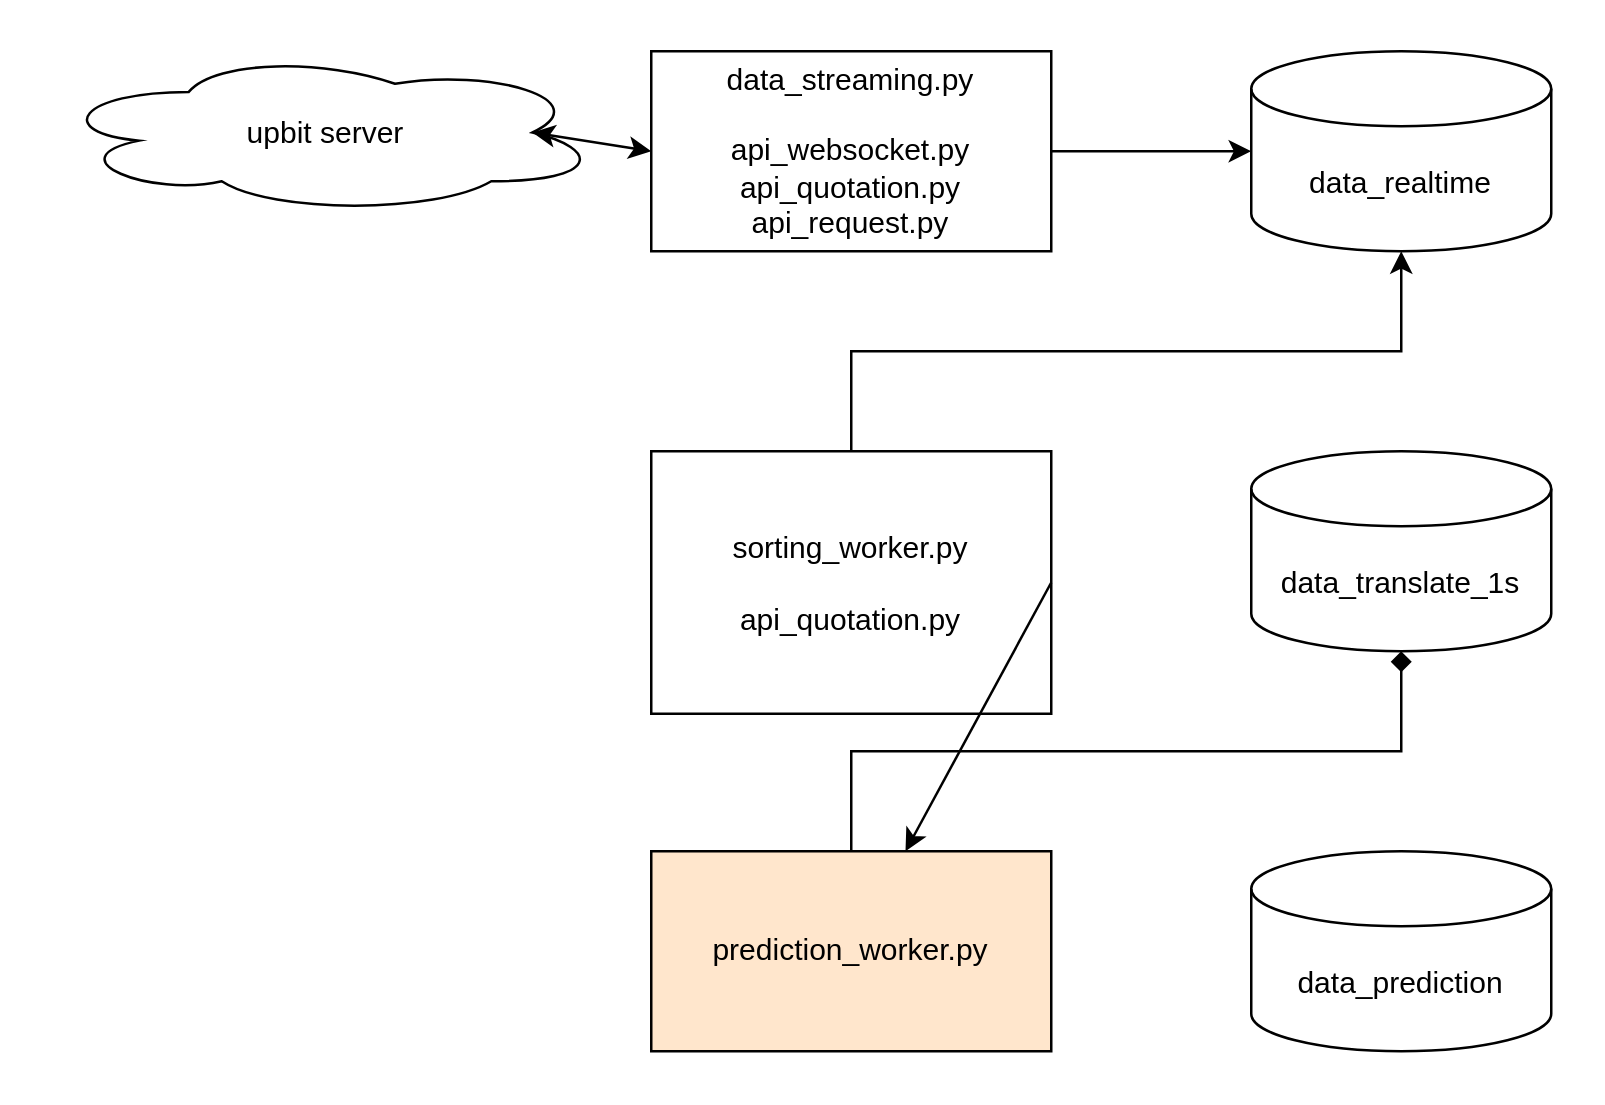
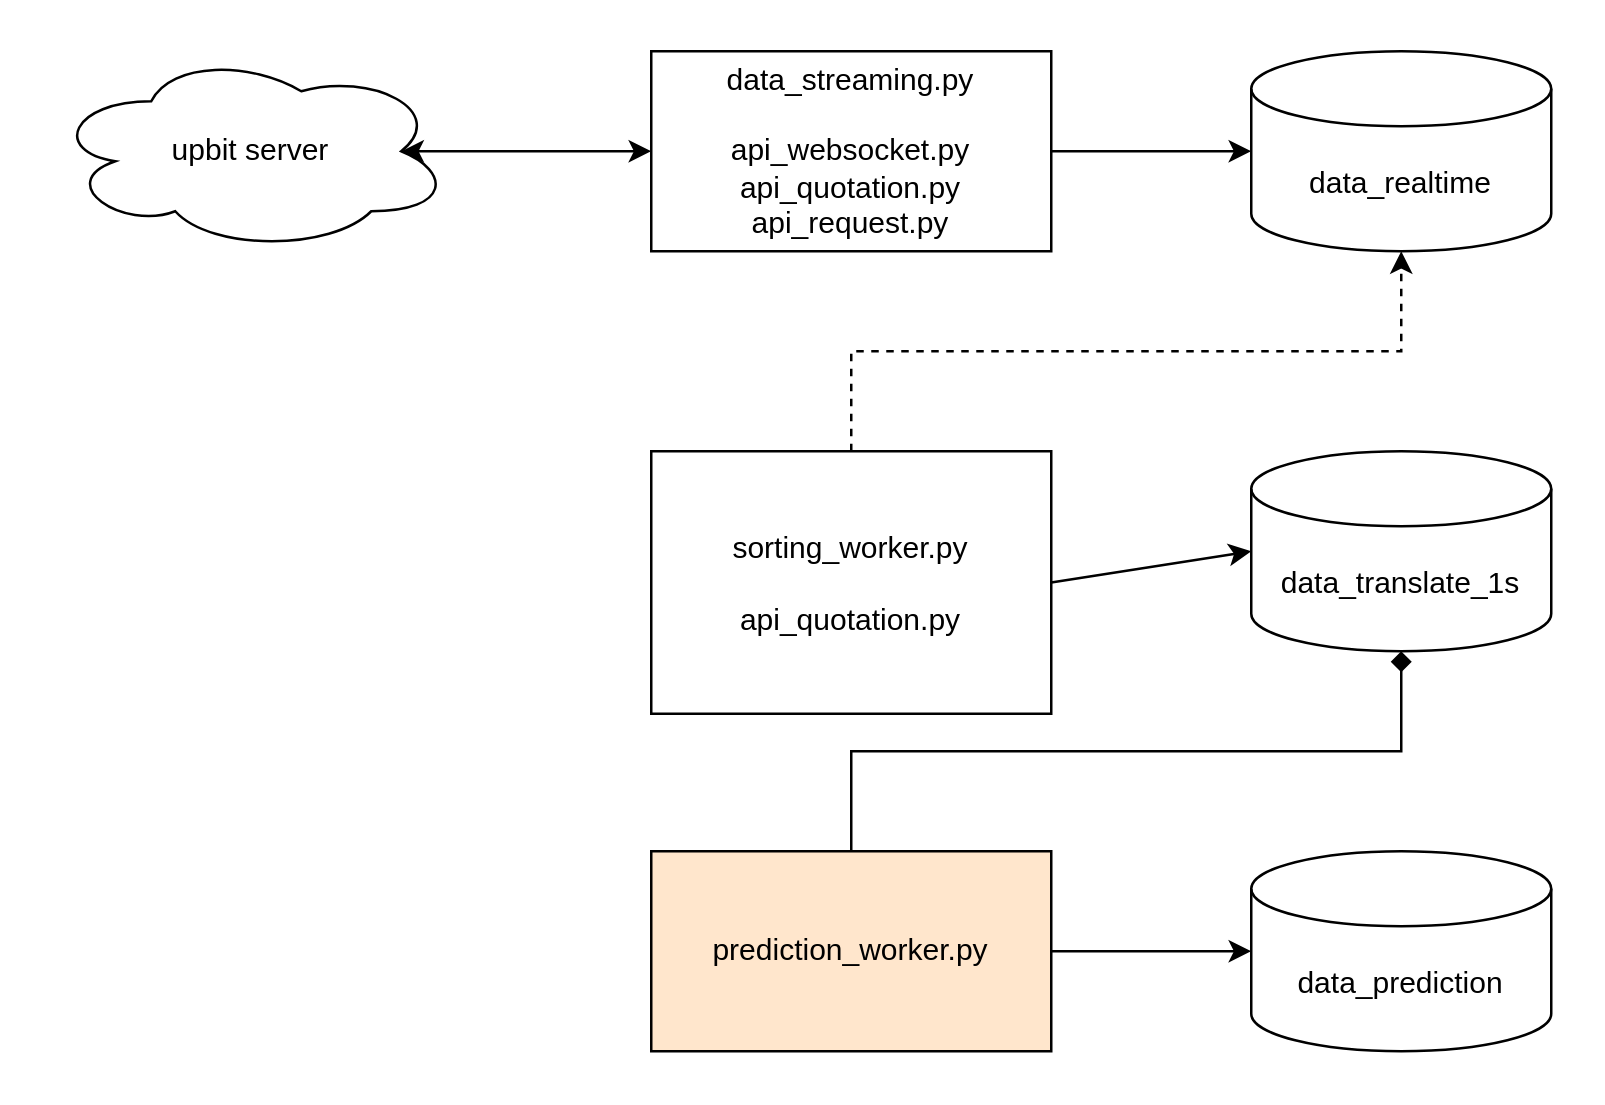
(326, 133) -> (251, 151)
(1121, 351) -> (1121, 351)
(1007, 664) -> (1143, 568)
none -> (1143, 951)
